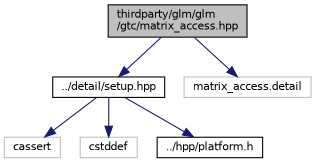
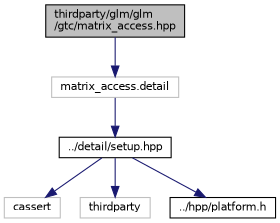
(144, 53) -> (115, 112)
(109, 147) -> (115, 208)
